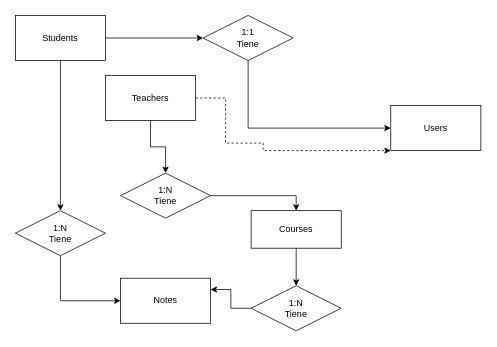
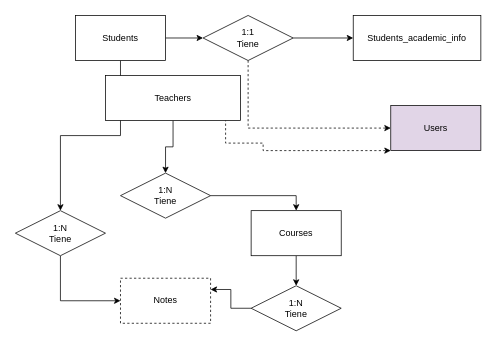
(60, 38) -> (120, 38)
none -> (346, 38)
none -> (417, 38)
(150, 98) -> (173, 98)
(282, 128) -> (282, 128)
(435, 128) -> (435, 128)
(296, 229) -> (296, 233)
(165, 300) -> (165, 300)
